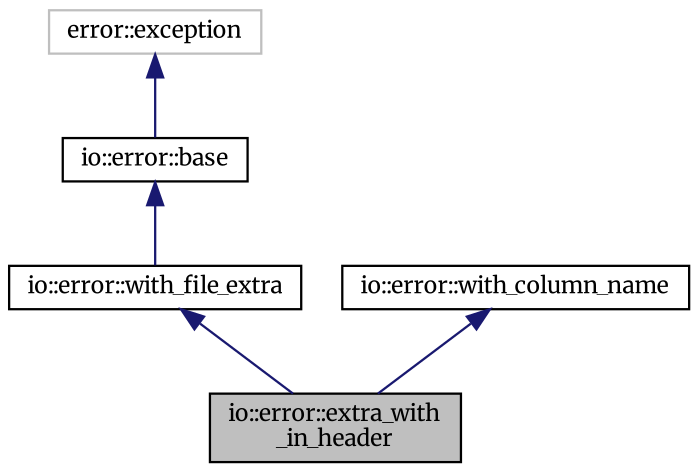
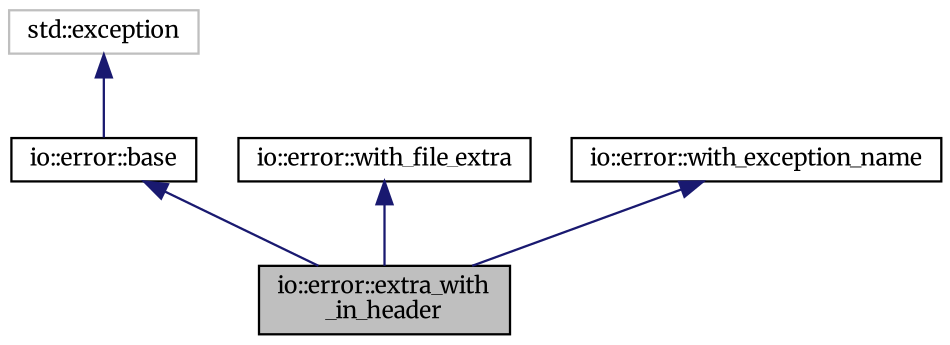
(155, 32) -> (104, 32)
(155, 236) -> (242, 229)
(516, 288) -> (756, 160)
